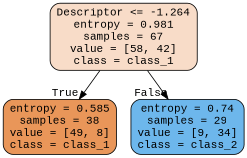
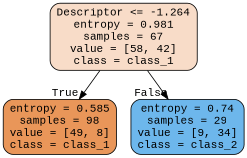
(60, 127) -> (60, 127)
